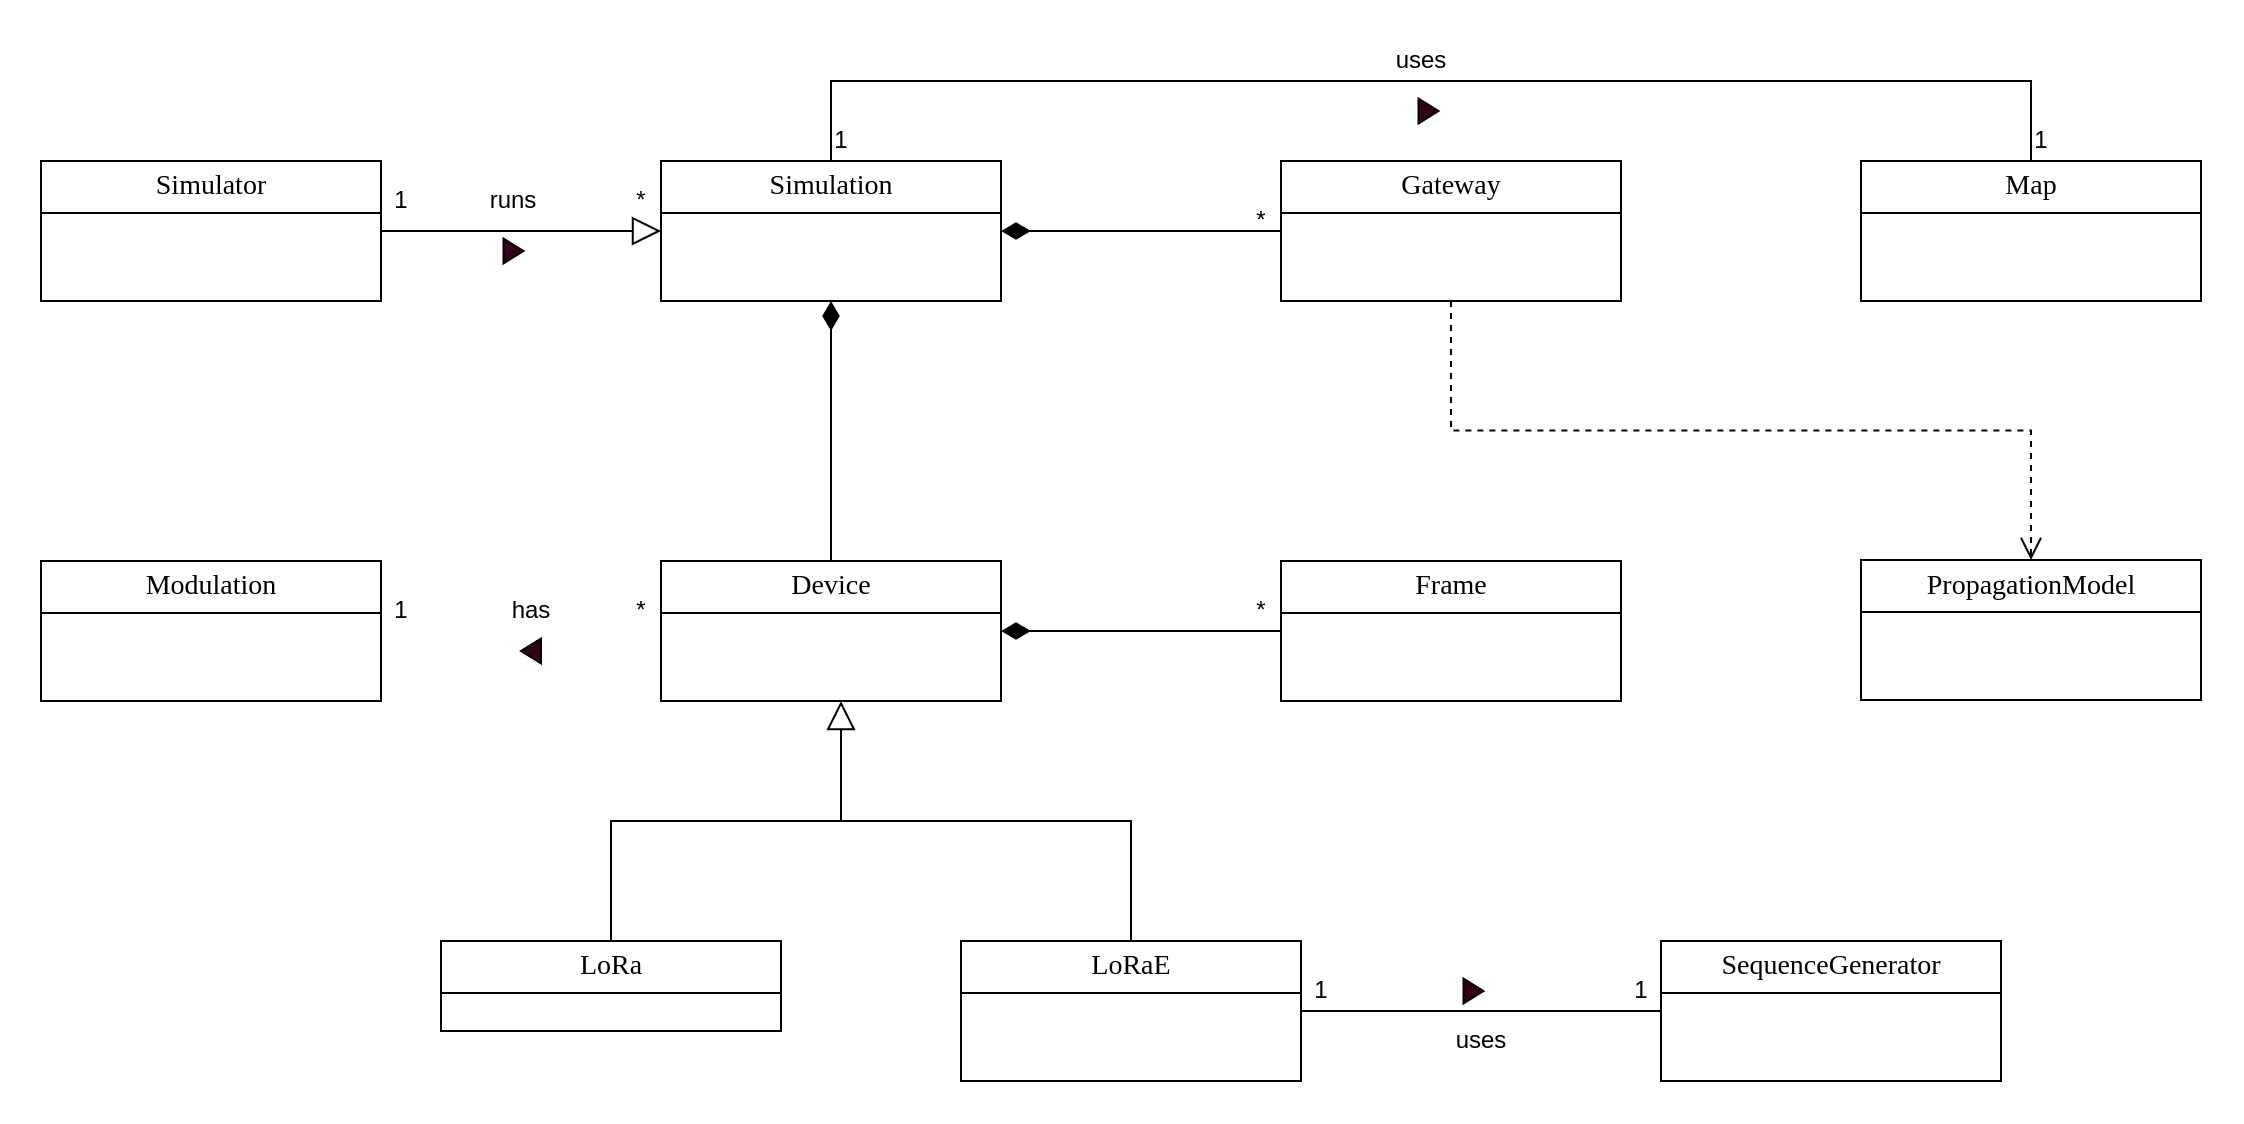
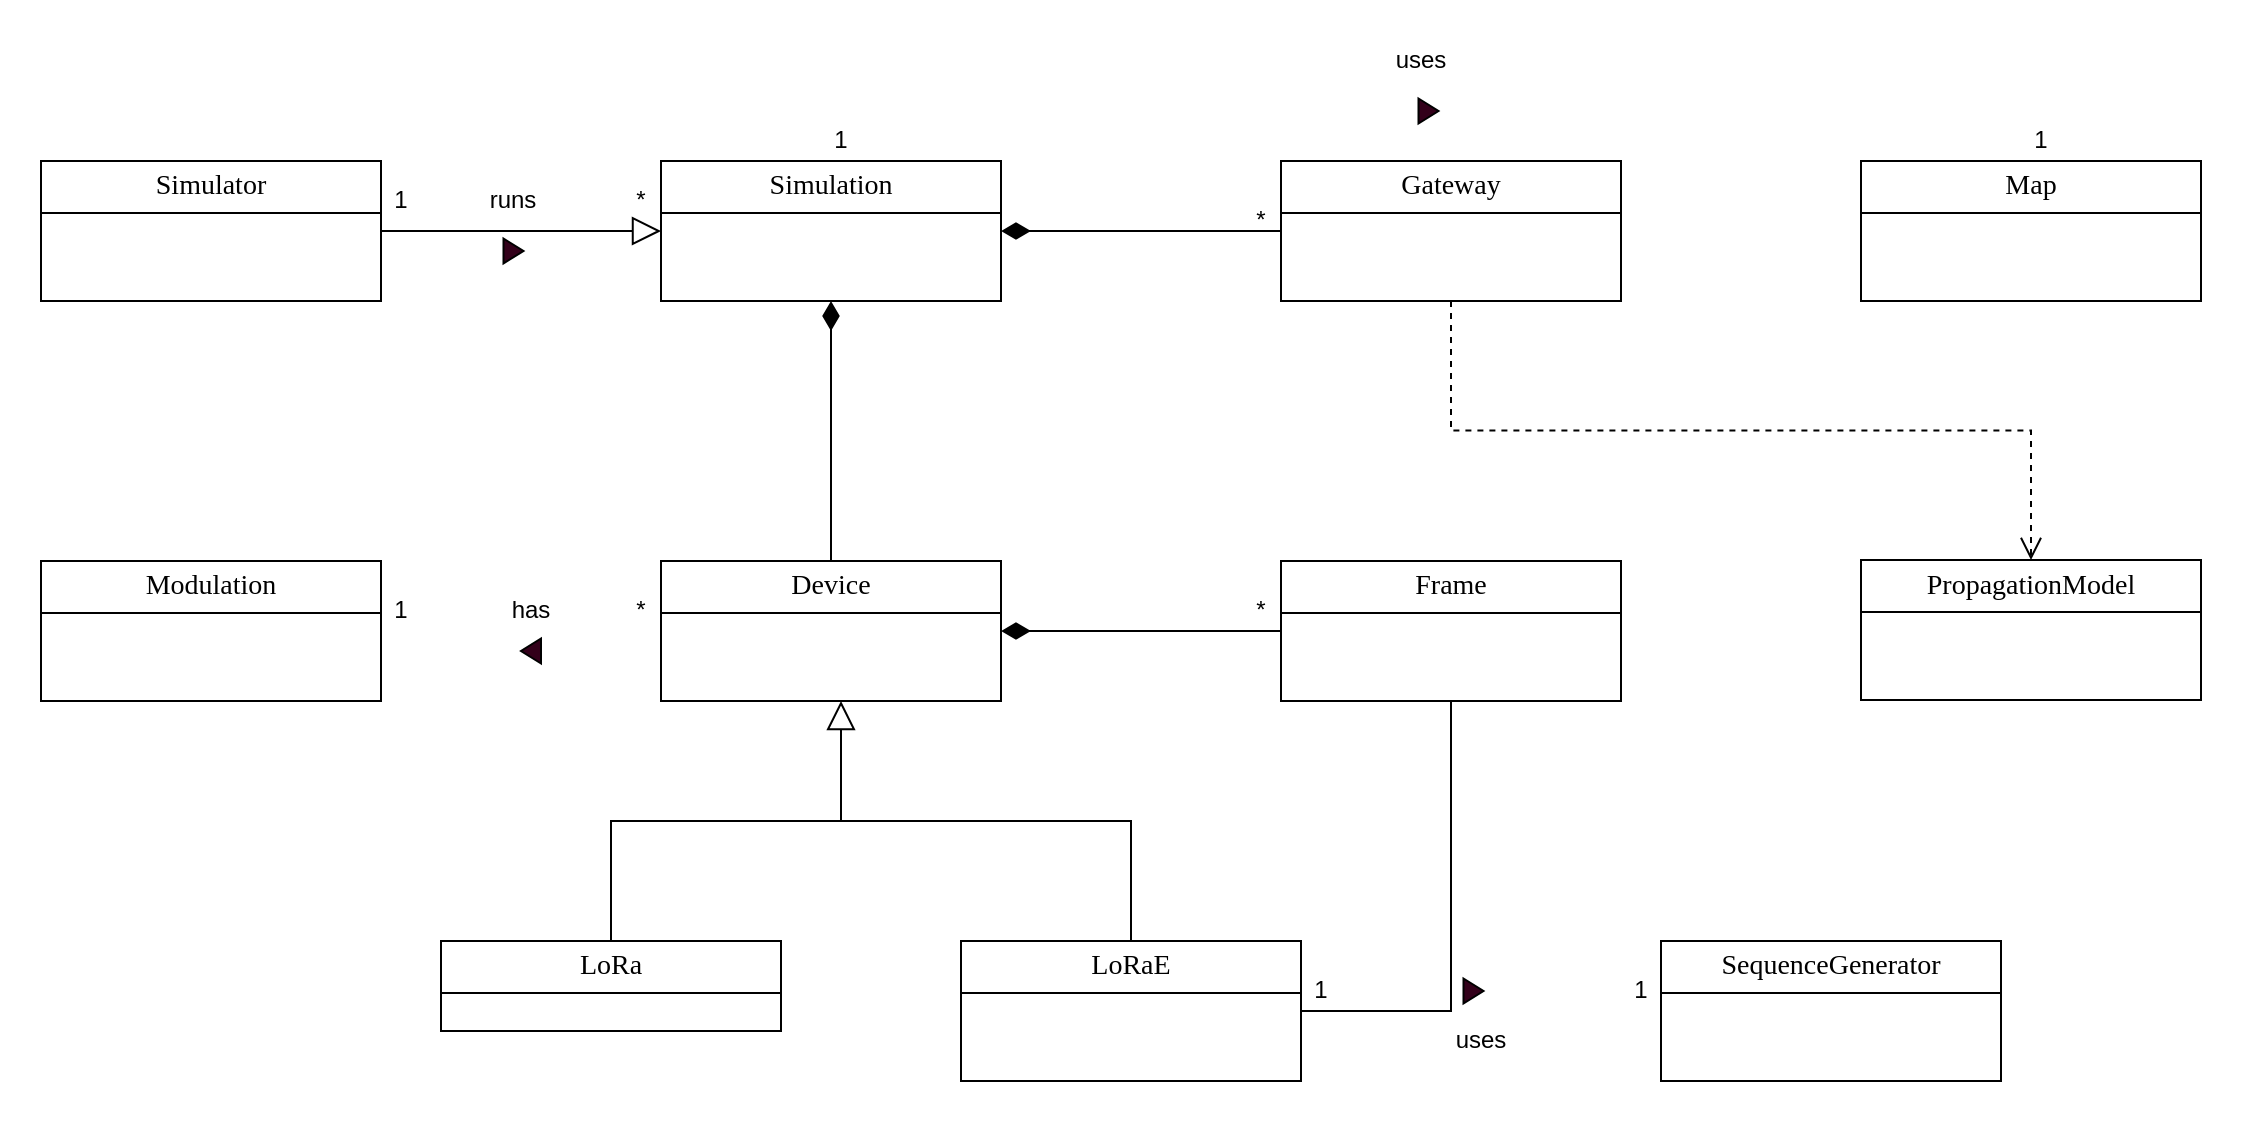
(1431, 81) -> none
(1554, 1011) -> (1451, 858)
